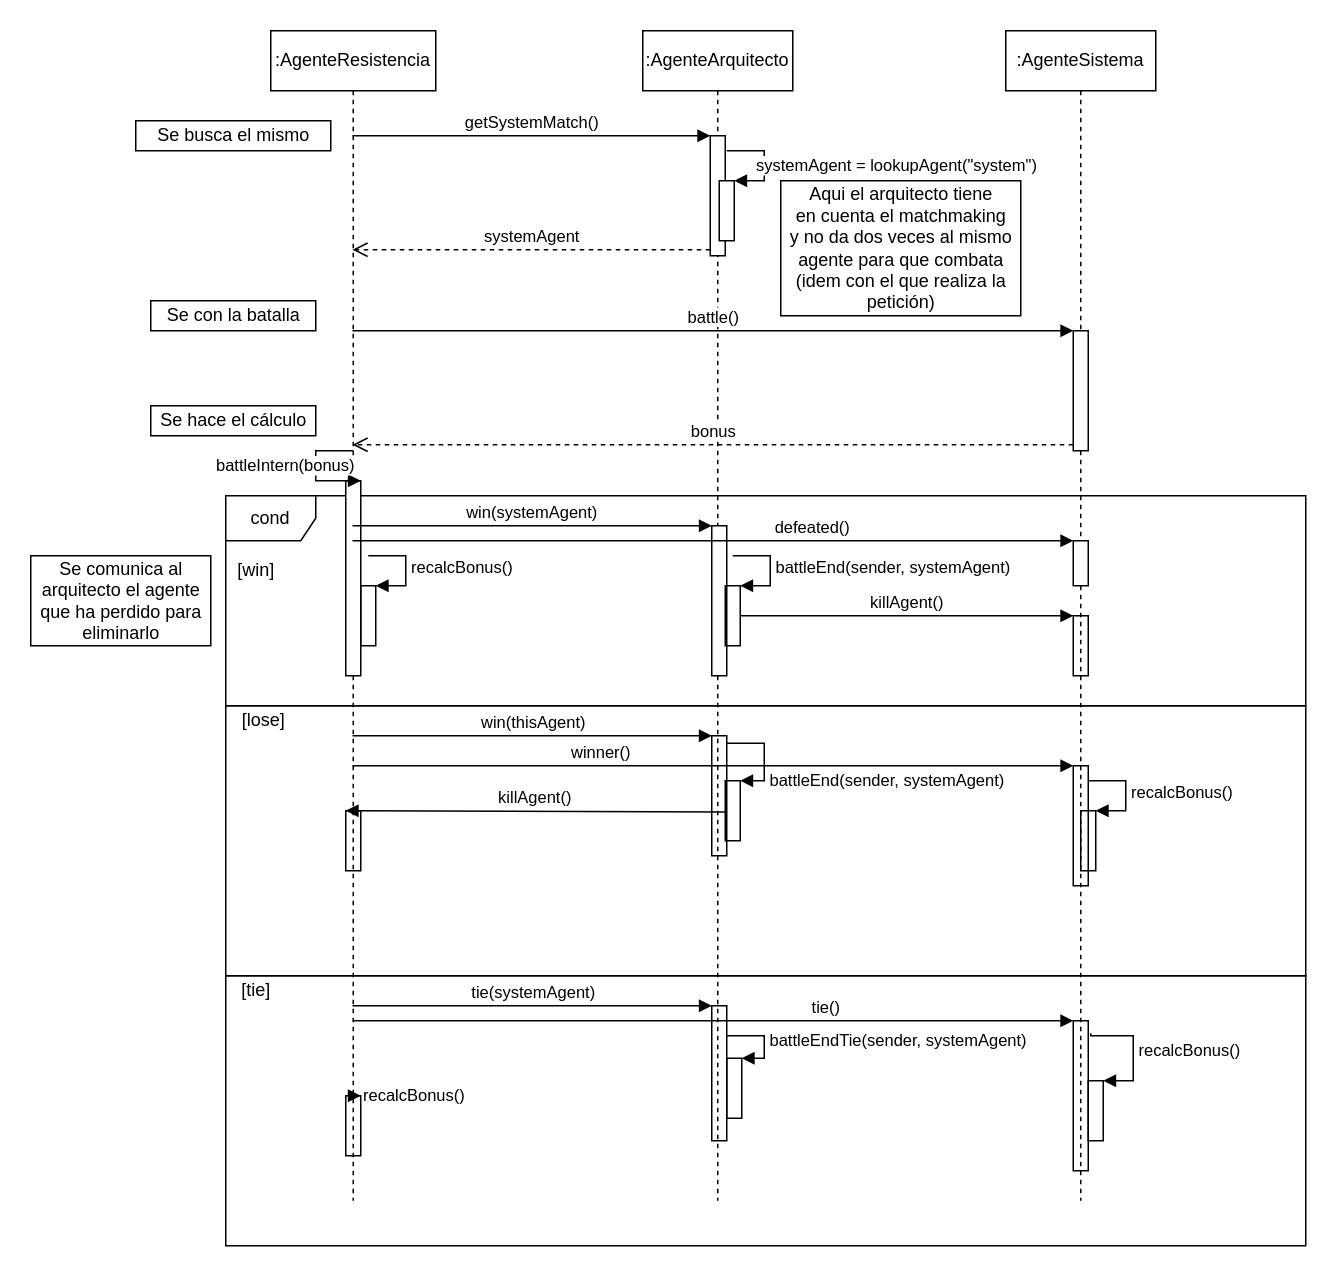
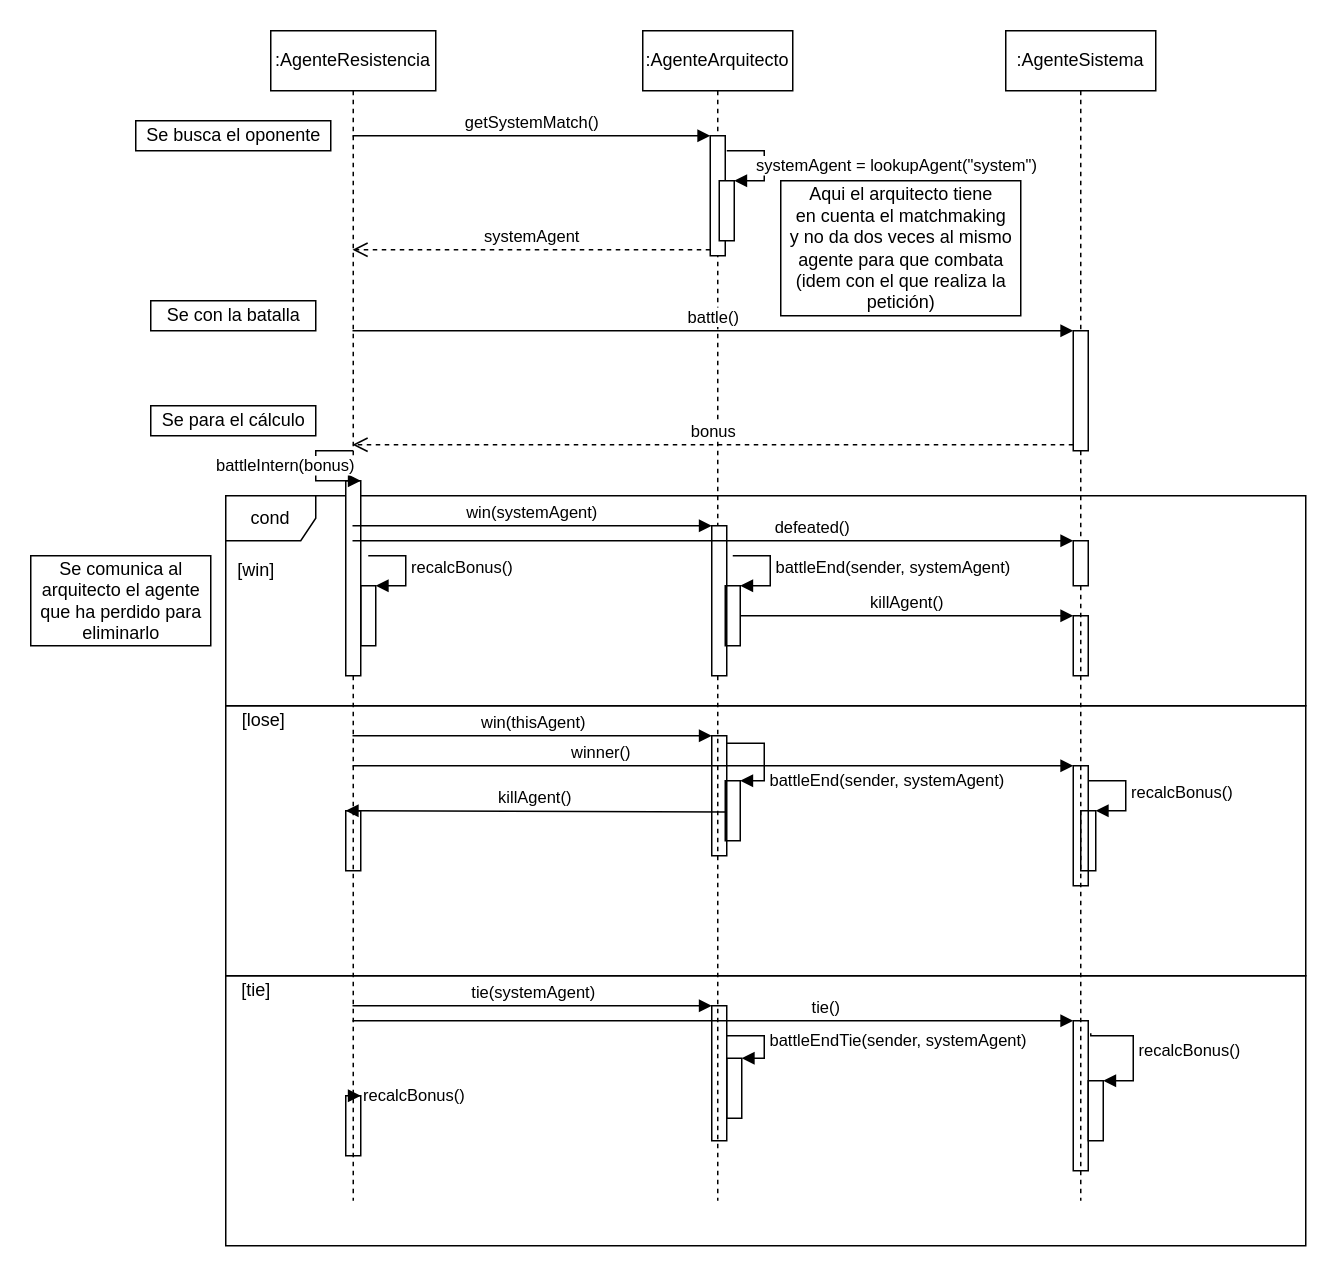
(234, 136) -> (234, 136)
(234, 421) -> (234, 421)
